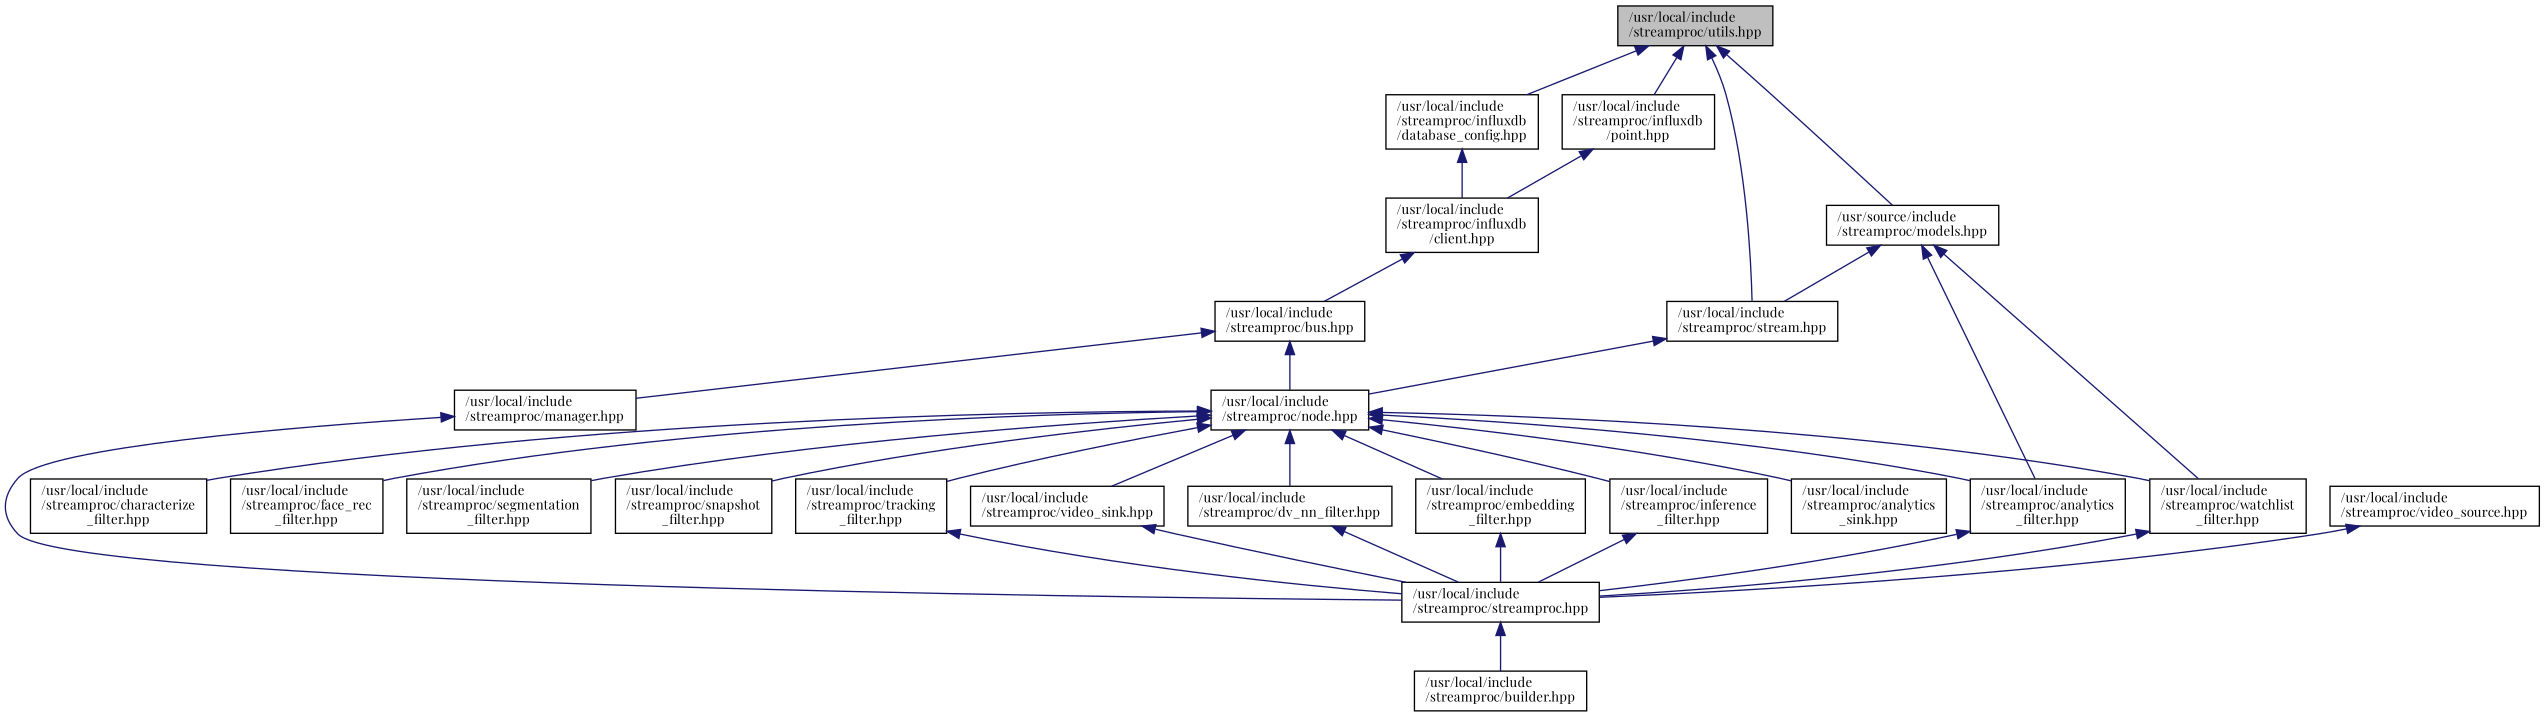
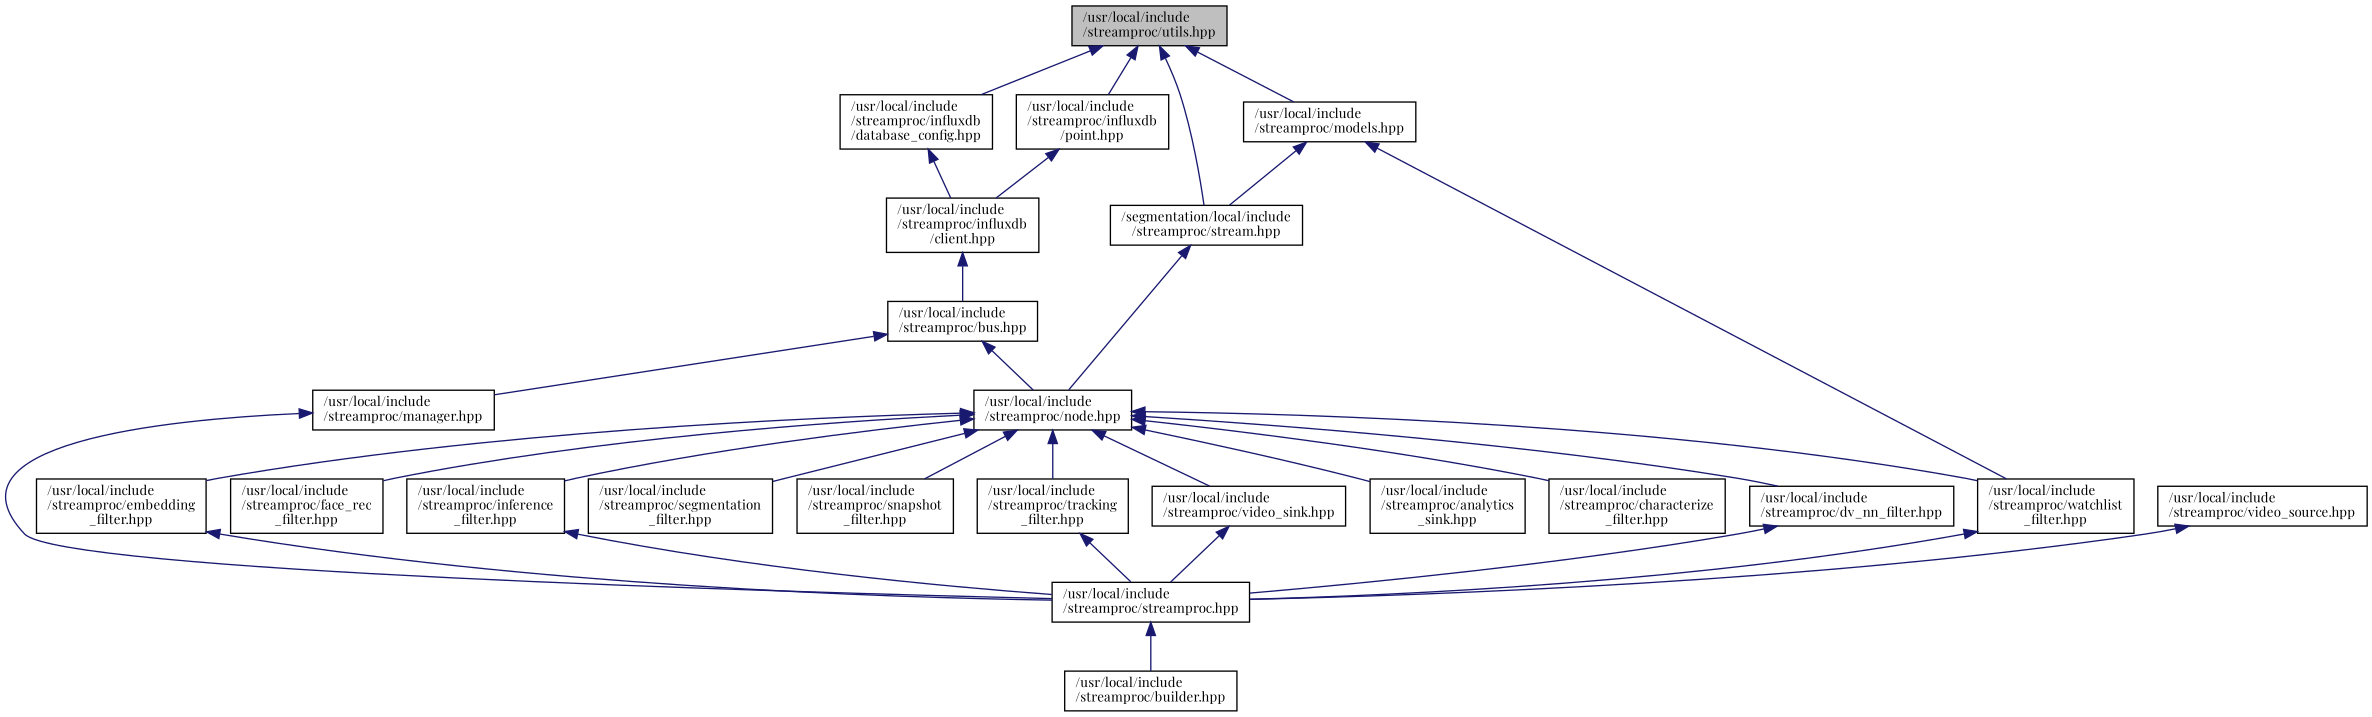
(1913, 225) -> (1330, 122)
(1752, 321) -> (1206, 225)
(2048, 506) -> none
